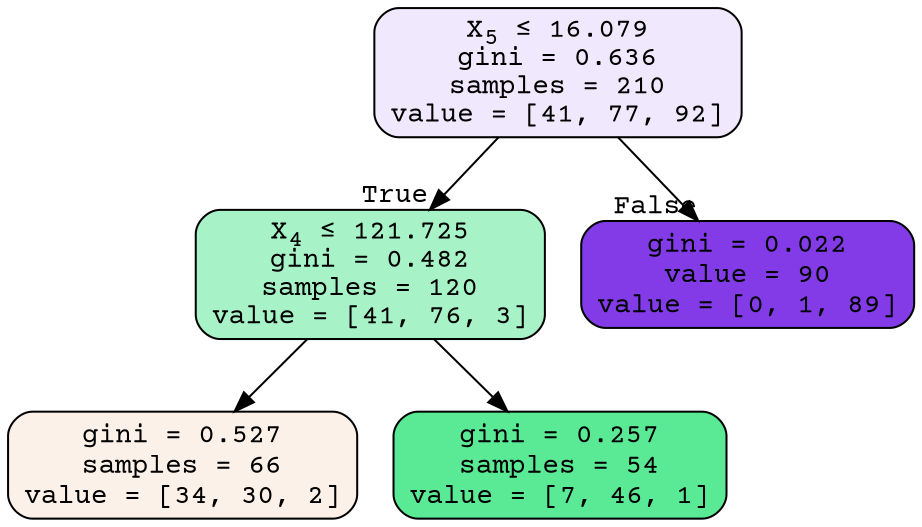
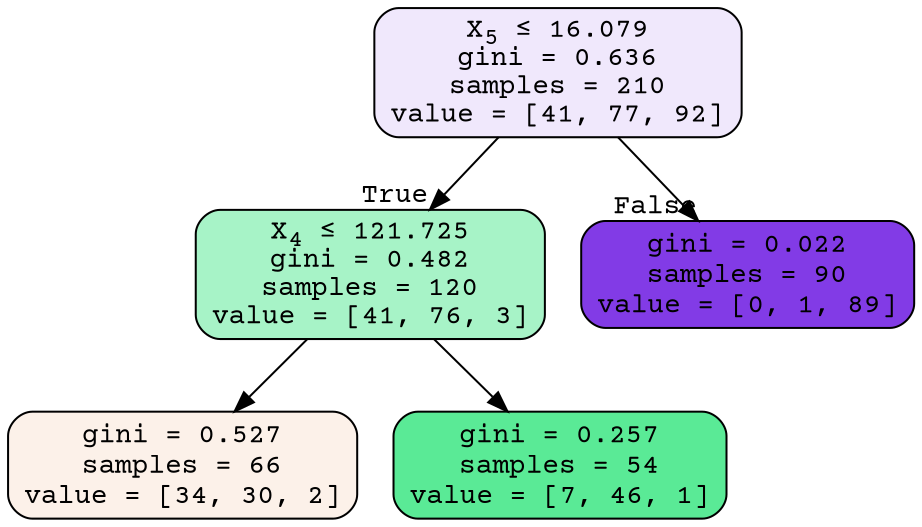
(748, 273) -> (748, 273)
